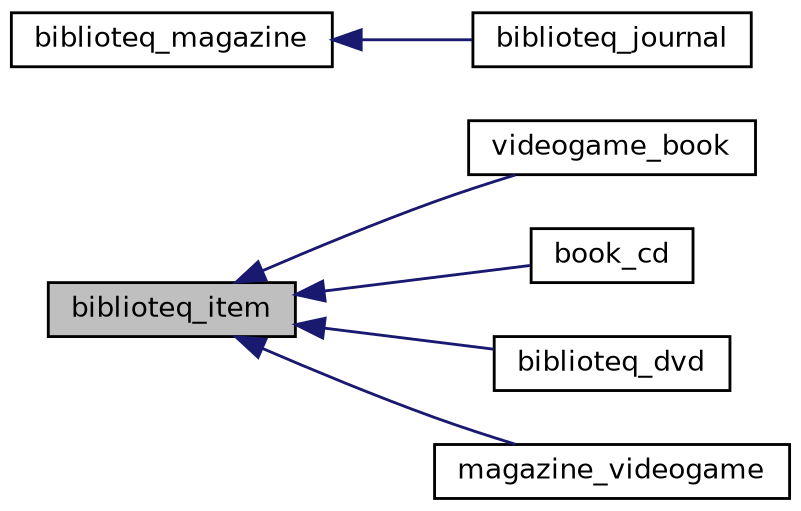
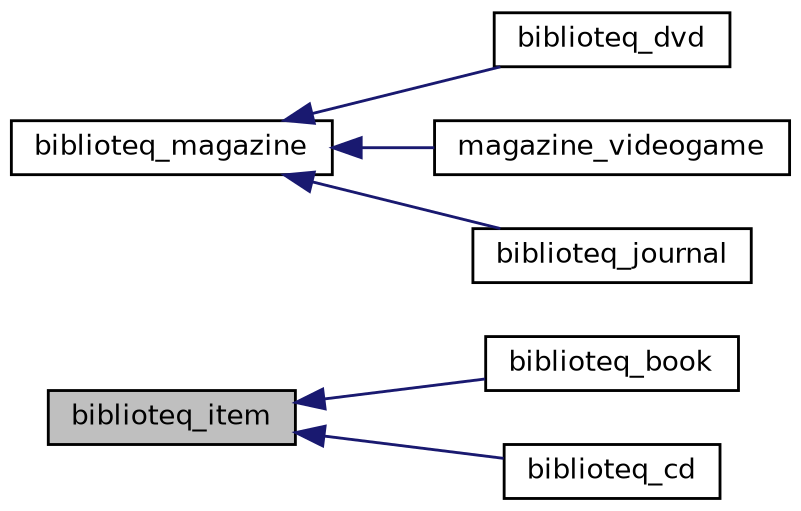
(612, 148) -> (612, 364)
(612, 256) -> (612, 471)
(409, 339) -> (406, 90)
(387, 400) -> (398, 148)
